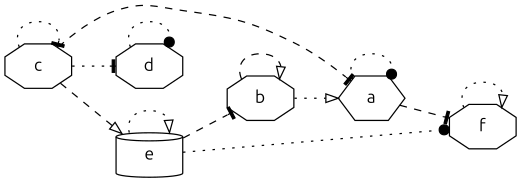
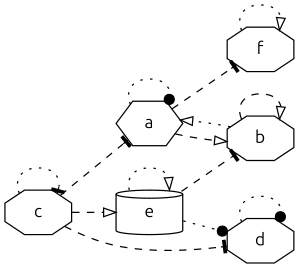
(91, 66) -> (141, 249)
none -> (195, 138)
(311, 141) -> (200, 225)
